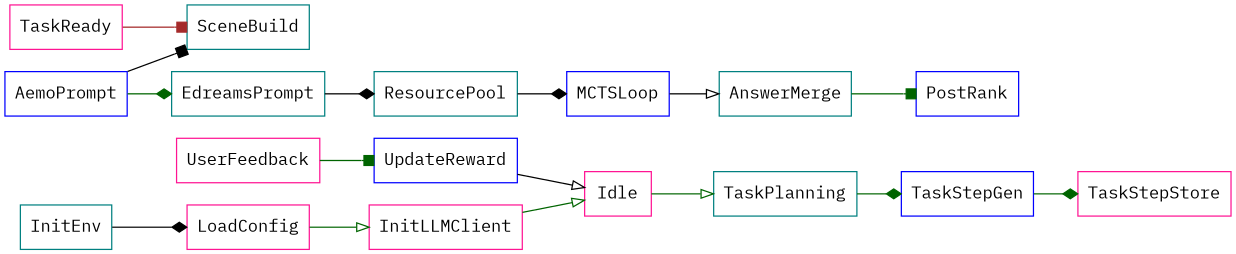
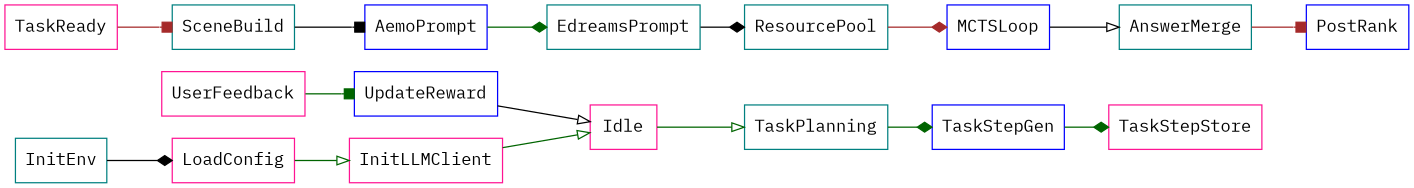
(151, 63) -> (323, 27)
(535, 94) -> (910, 27)
(877, 94) -> (1272, 27)
